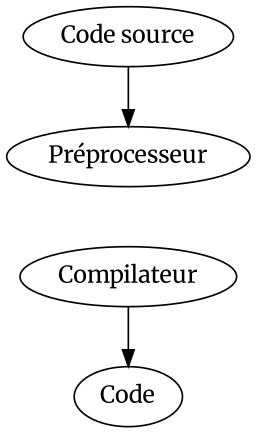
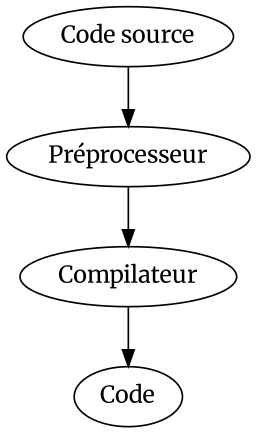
none -> (128, 208)
